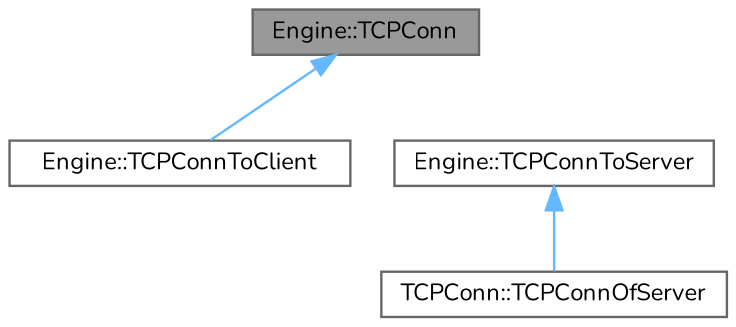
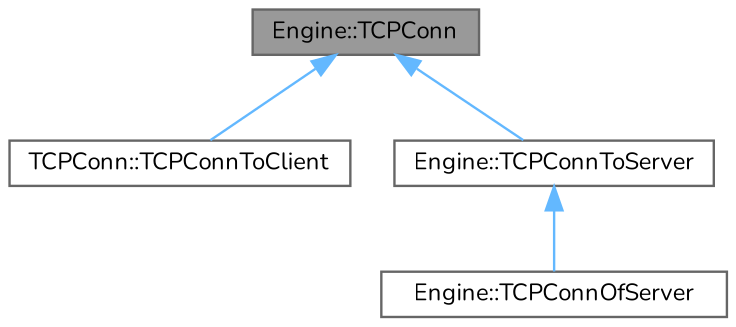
none -> (470, 104)
(180, 163) -> (180, 163)
(554, 294) -> (554, 294)
